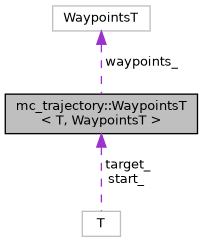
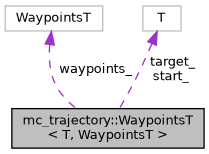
(101, 179) -> (137, 77)
